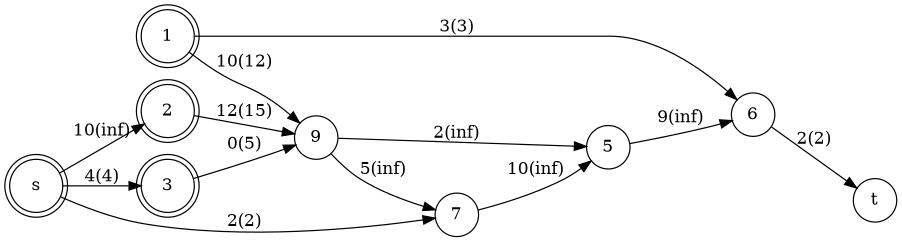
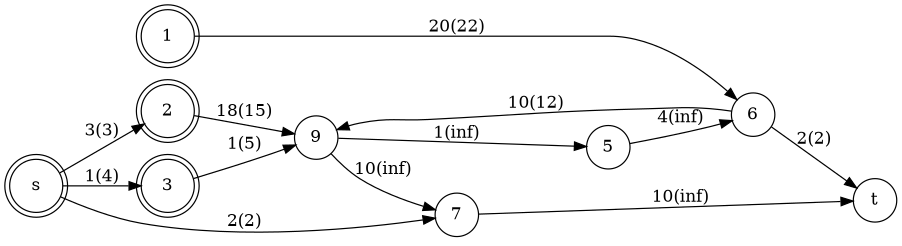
(457, 27) -> (457, 27)
(240, 84) -> (540, 113)
(244, 112) -> (244, 112)
(681, 118) -> (681, 118)
(102, 131) -> (102, 131)
(457, 133) -> (457, 133)
(244, 144) -> (244, 144)
(383, 170) -> (383, 170)
(102, 177) -> (102, 177)
(531, 193) -> (660, 208)
